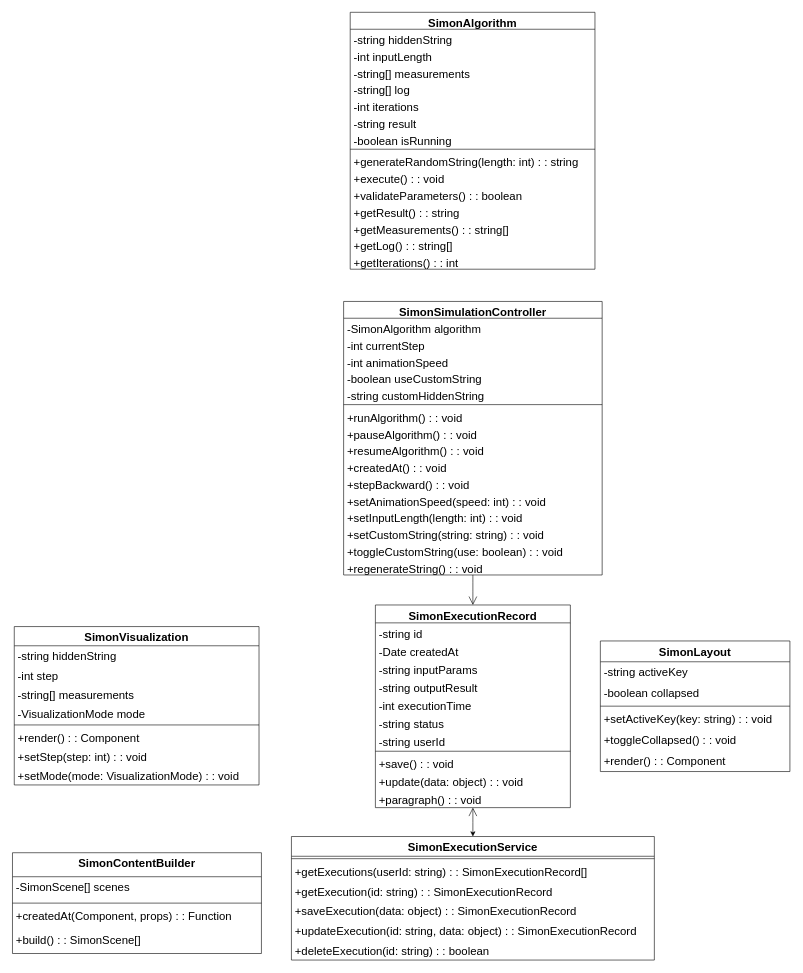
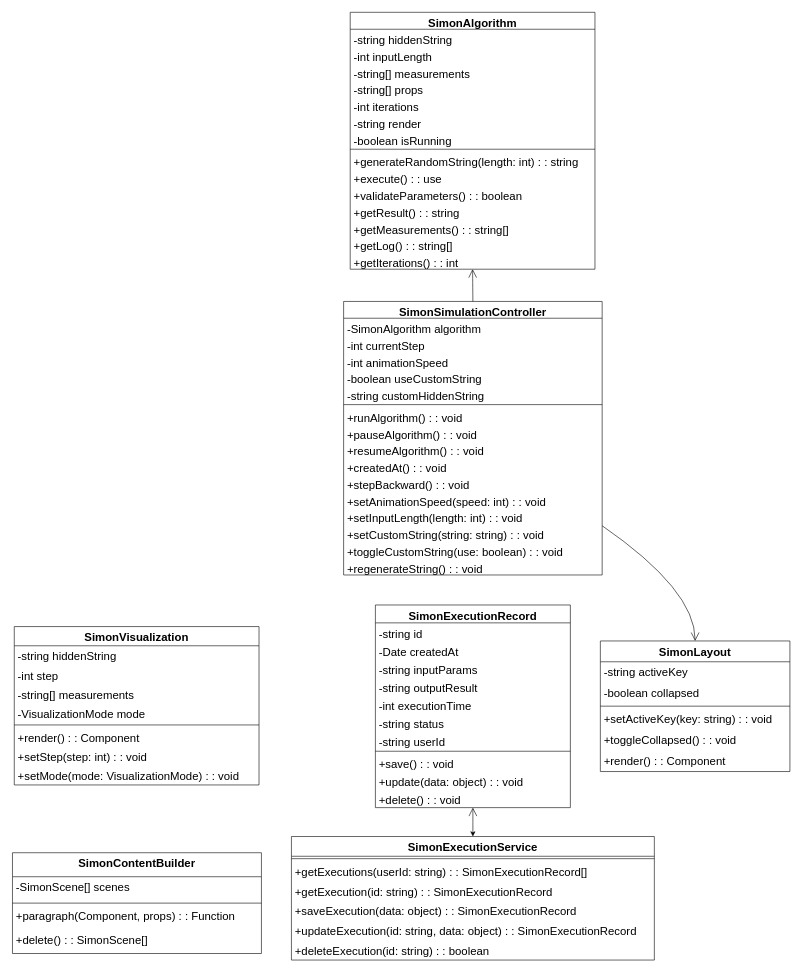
(390, 91) -> (398, 91)
(394, 124) -> (395, 124)
(405, 179) -> (403, 179)
none -> (473, 285)
none -> (661, 574)
(473, 590) -> none
(437, 801) -> (426, 801)
(135, 917) -> (135, 917)
(84, 941) -> (88, 941)
